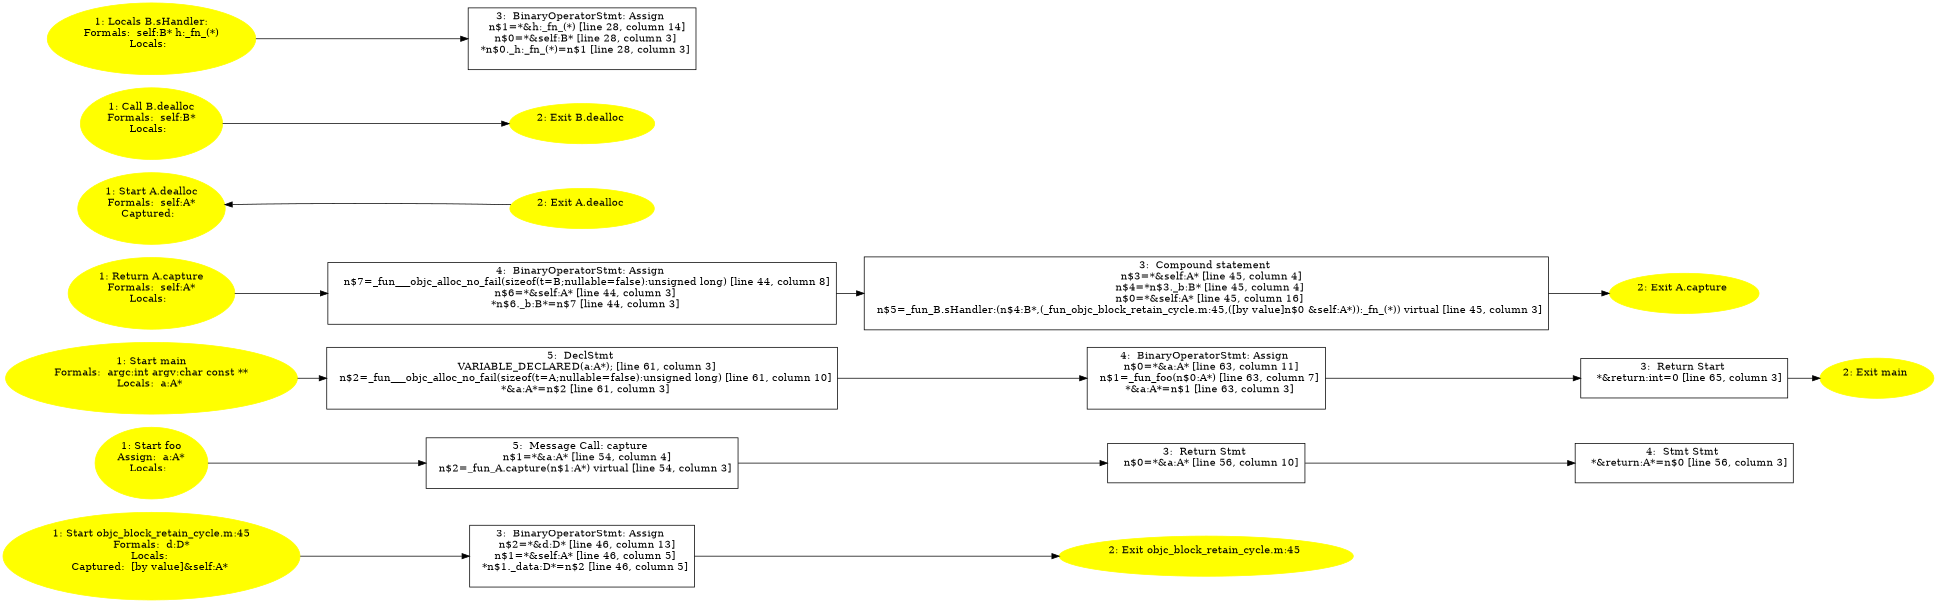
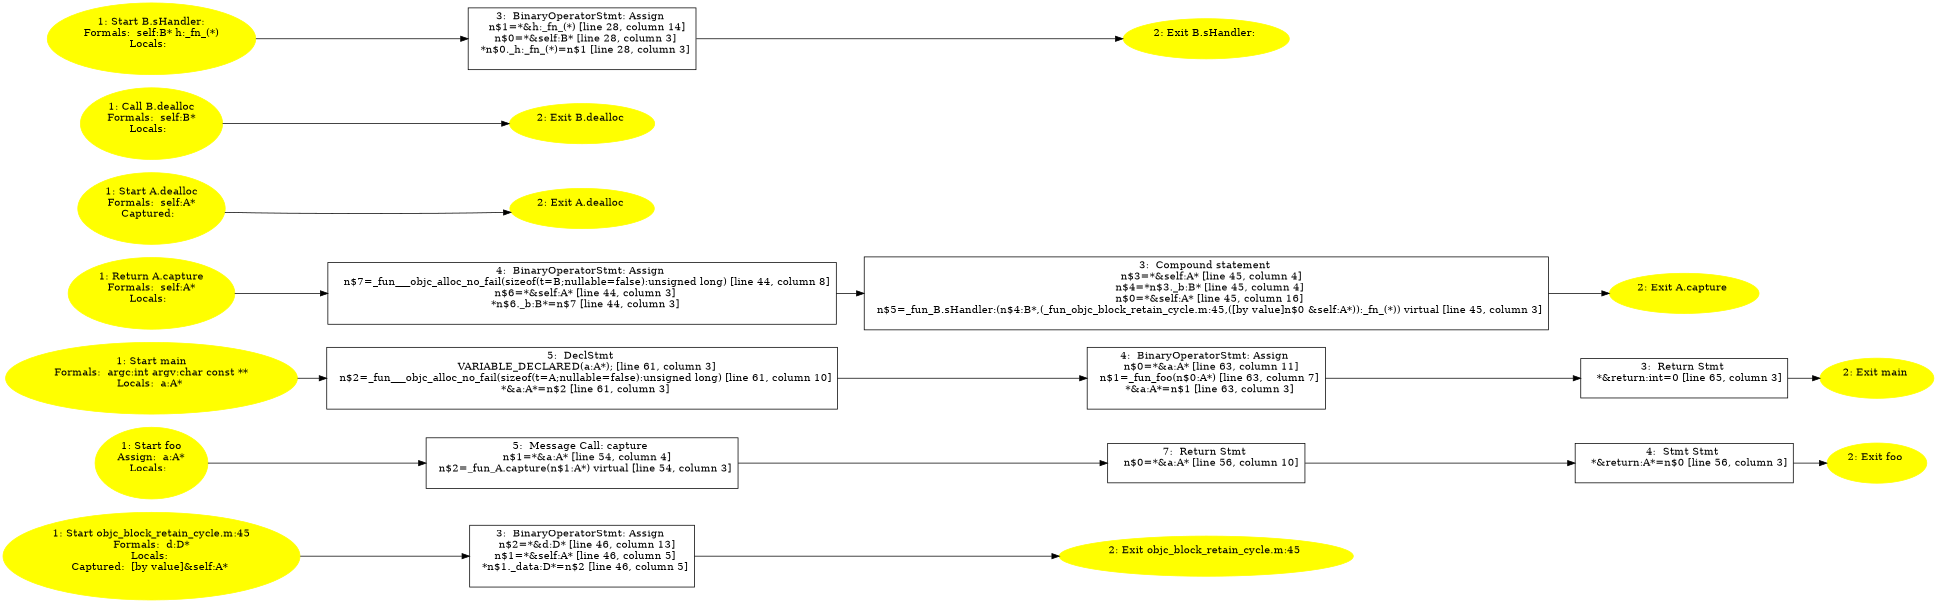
(151, 39) -> (151, 39)
none -> (1206, 39)
(372, 203) -> (364, 214)
(1684, 378) -> (1684, 378)
(1206, 463) -> (1206, 463)
none -> (1877, 463)
